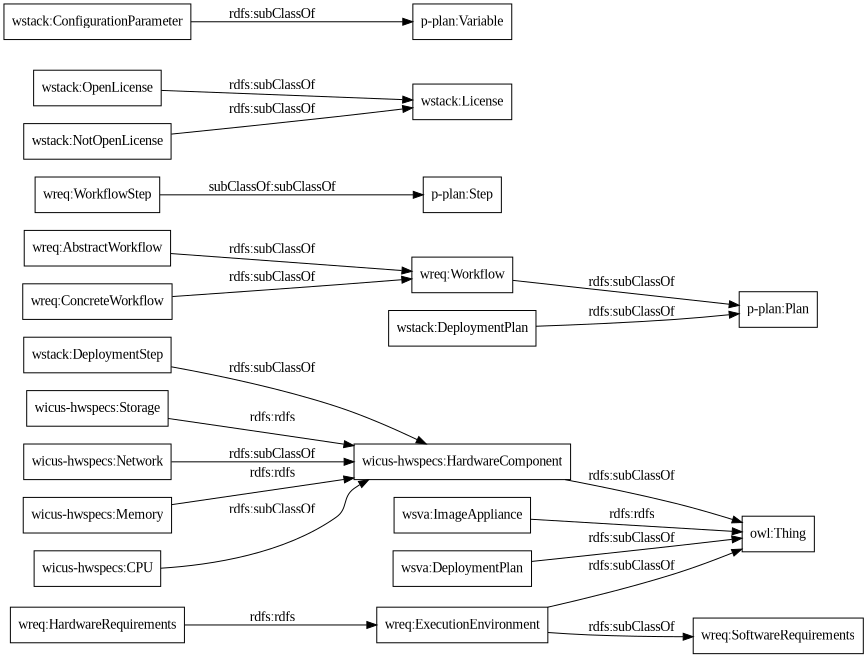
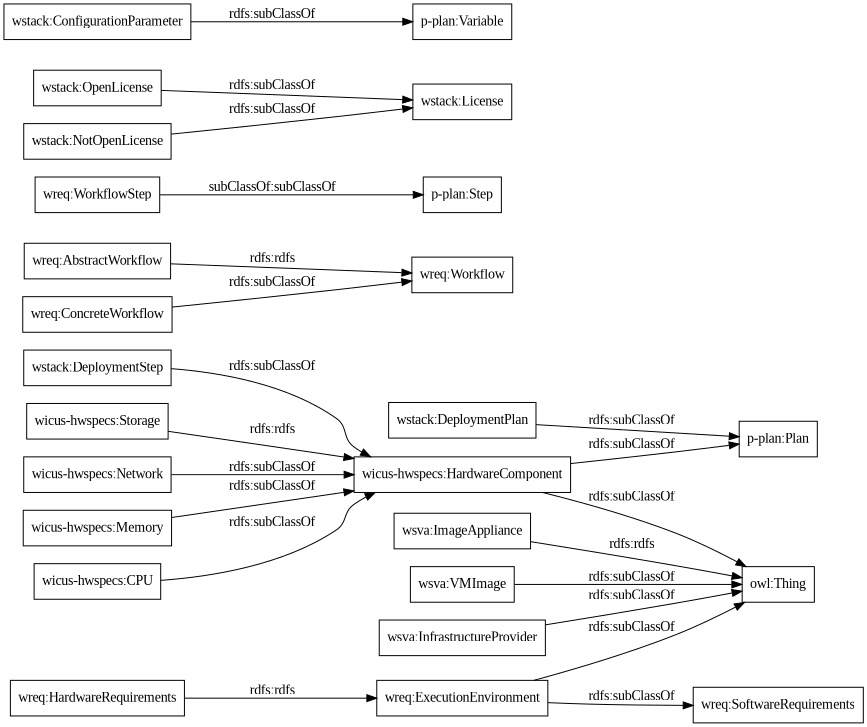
(272, 250) -> (272, 259)
(621, 292) -> (650, 455)
(272, 473) -> (272, 486)
(462, 569) -> (462, 584)
none -> (462, 638)
